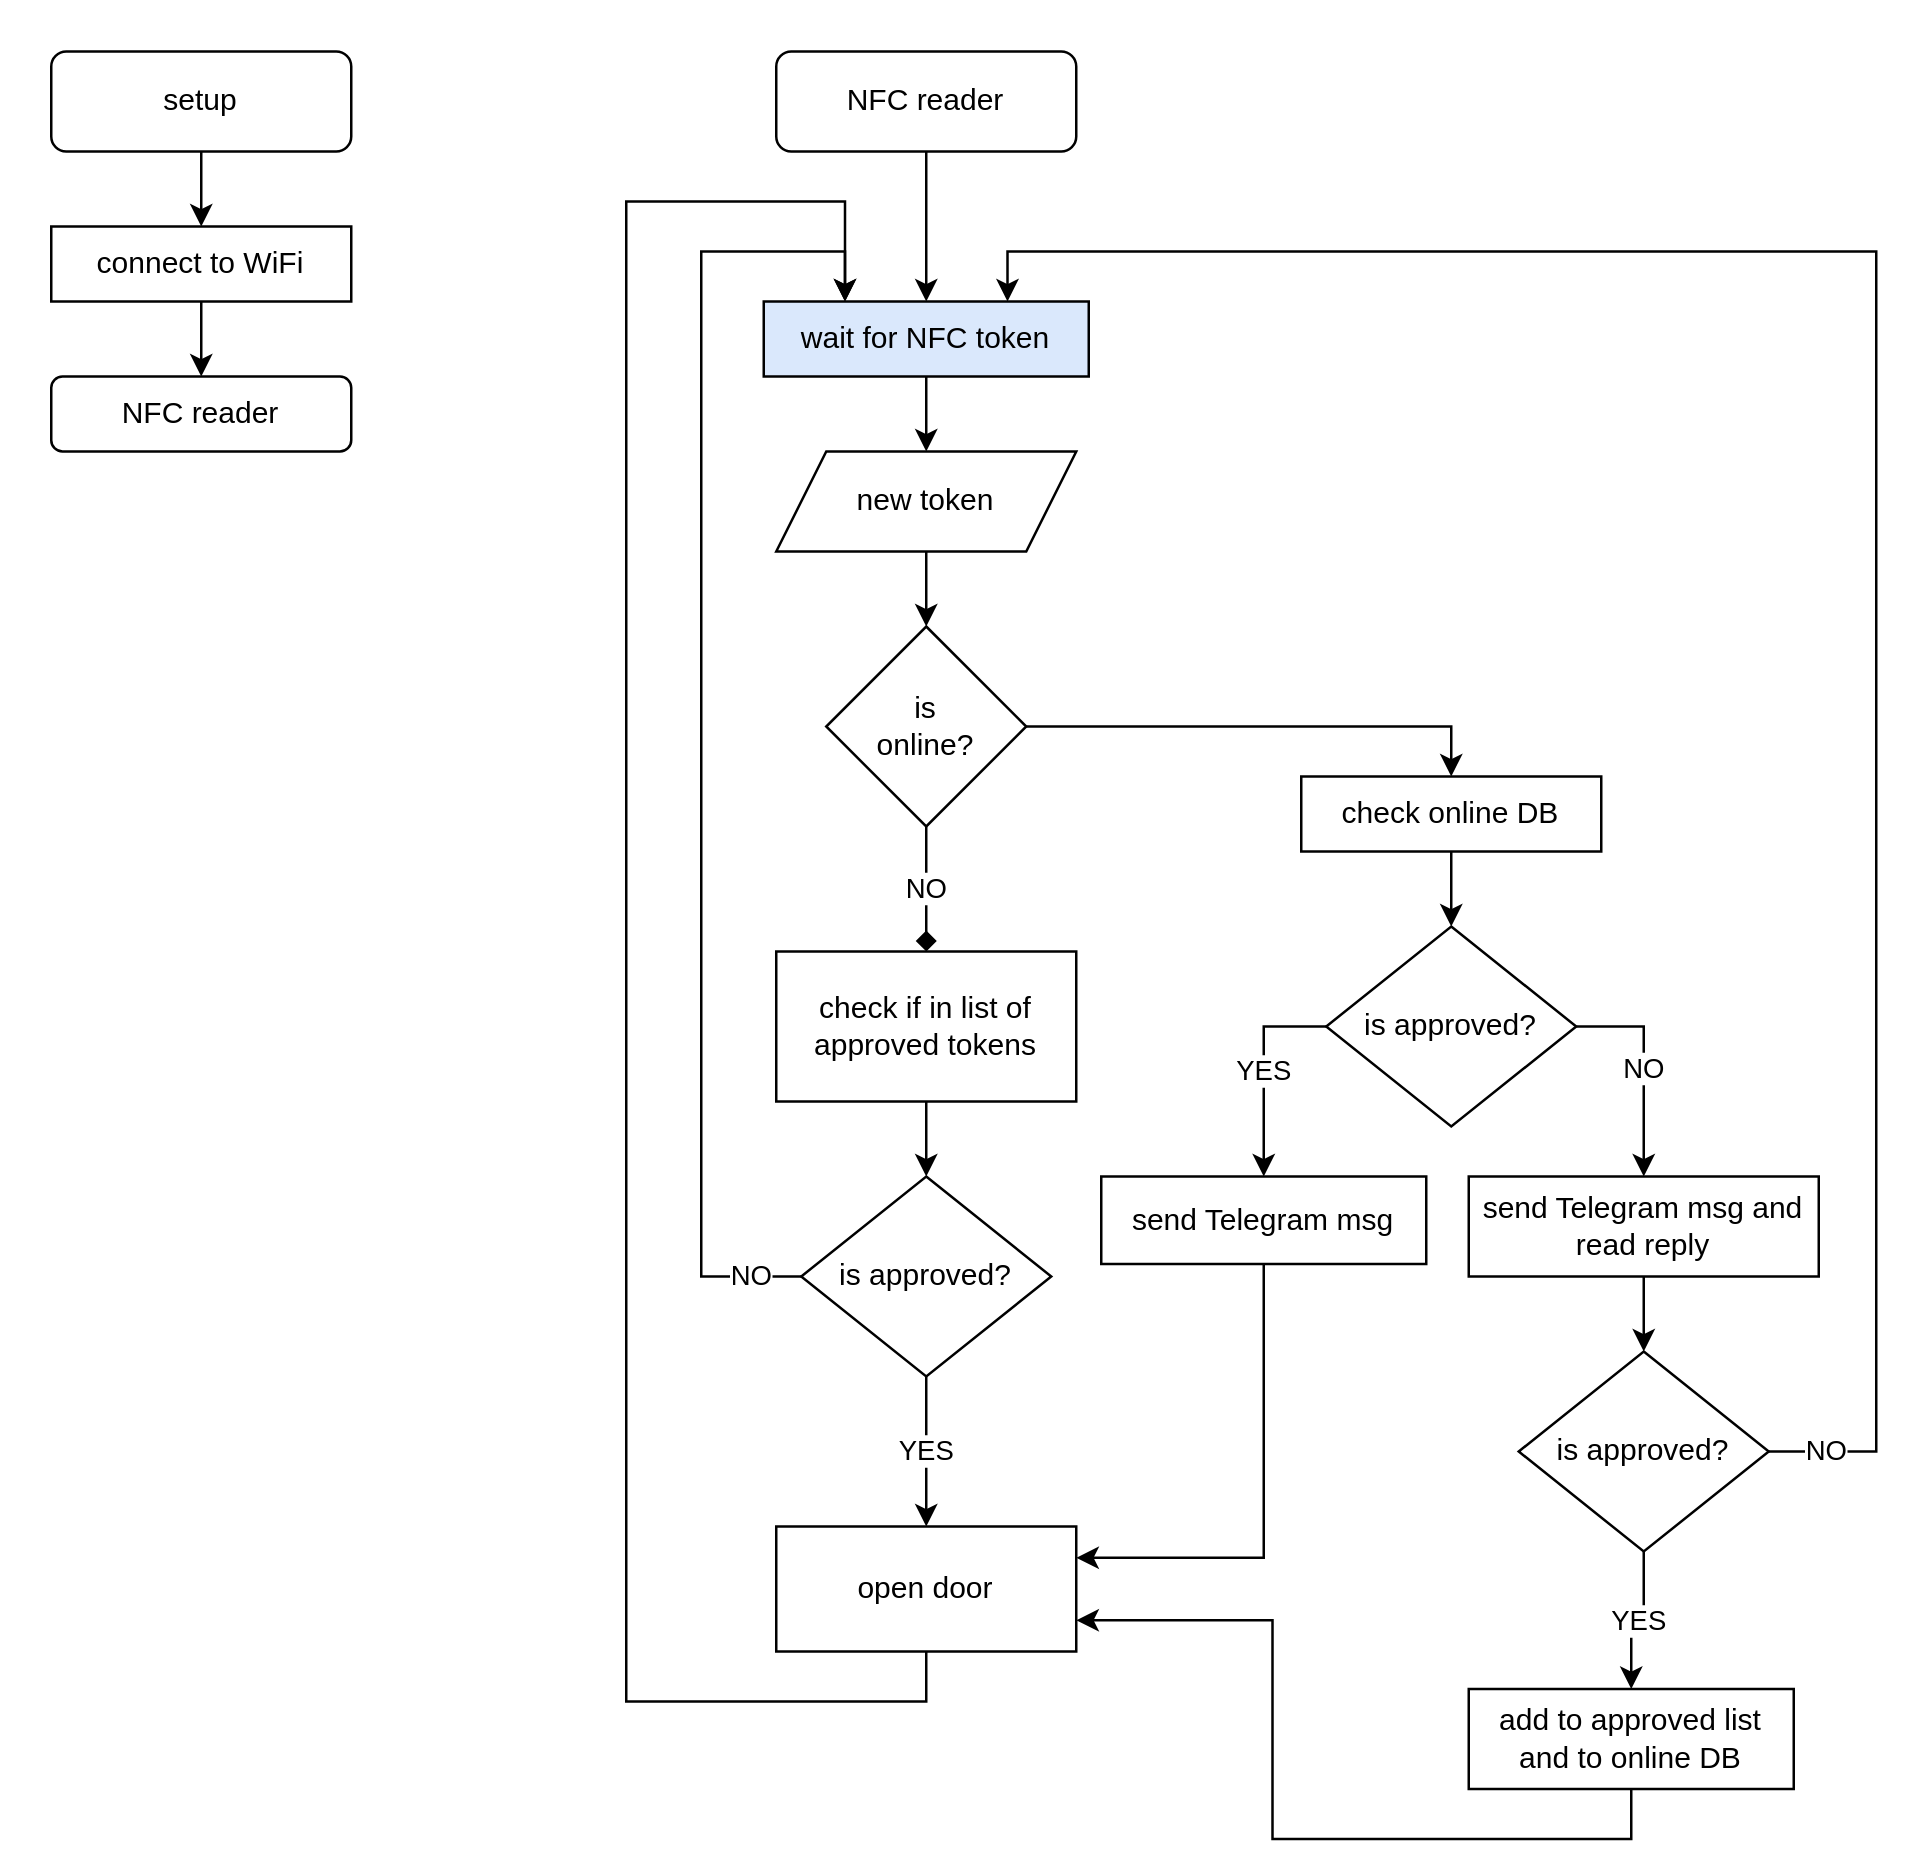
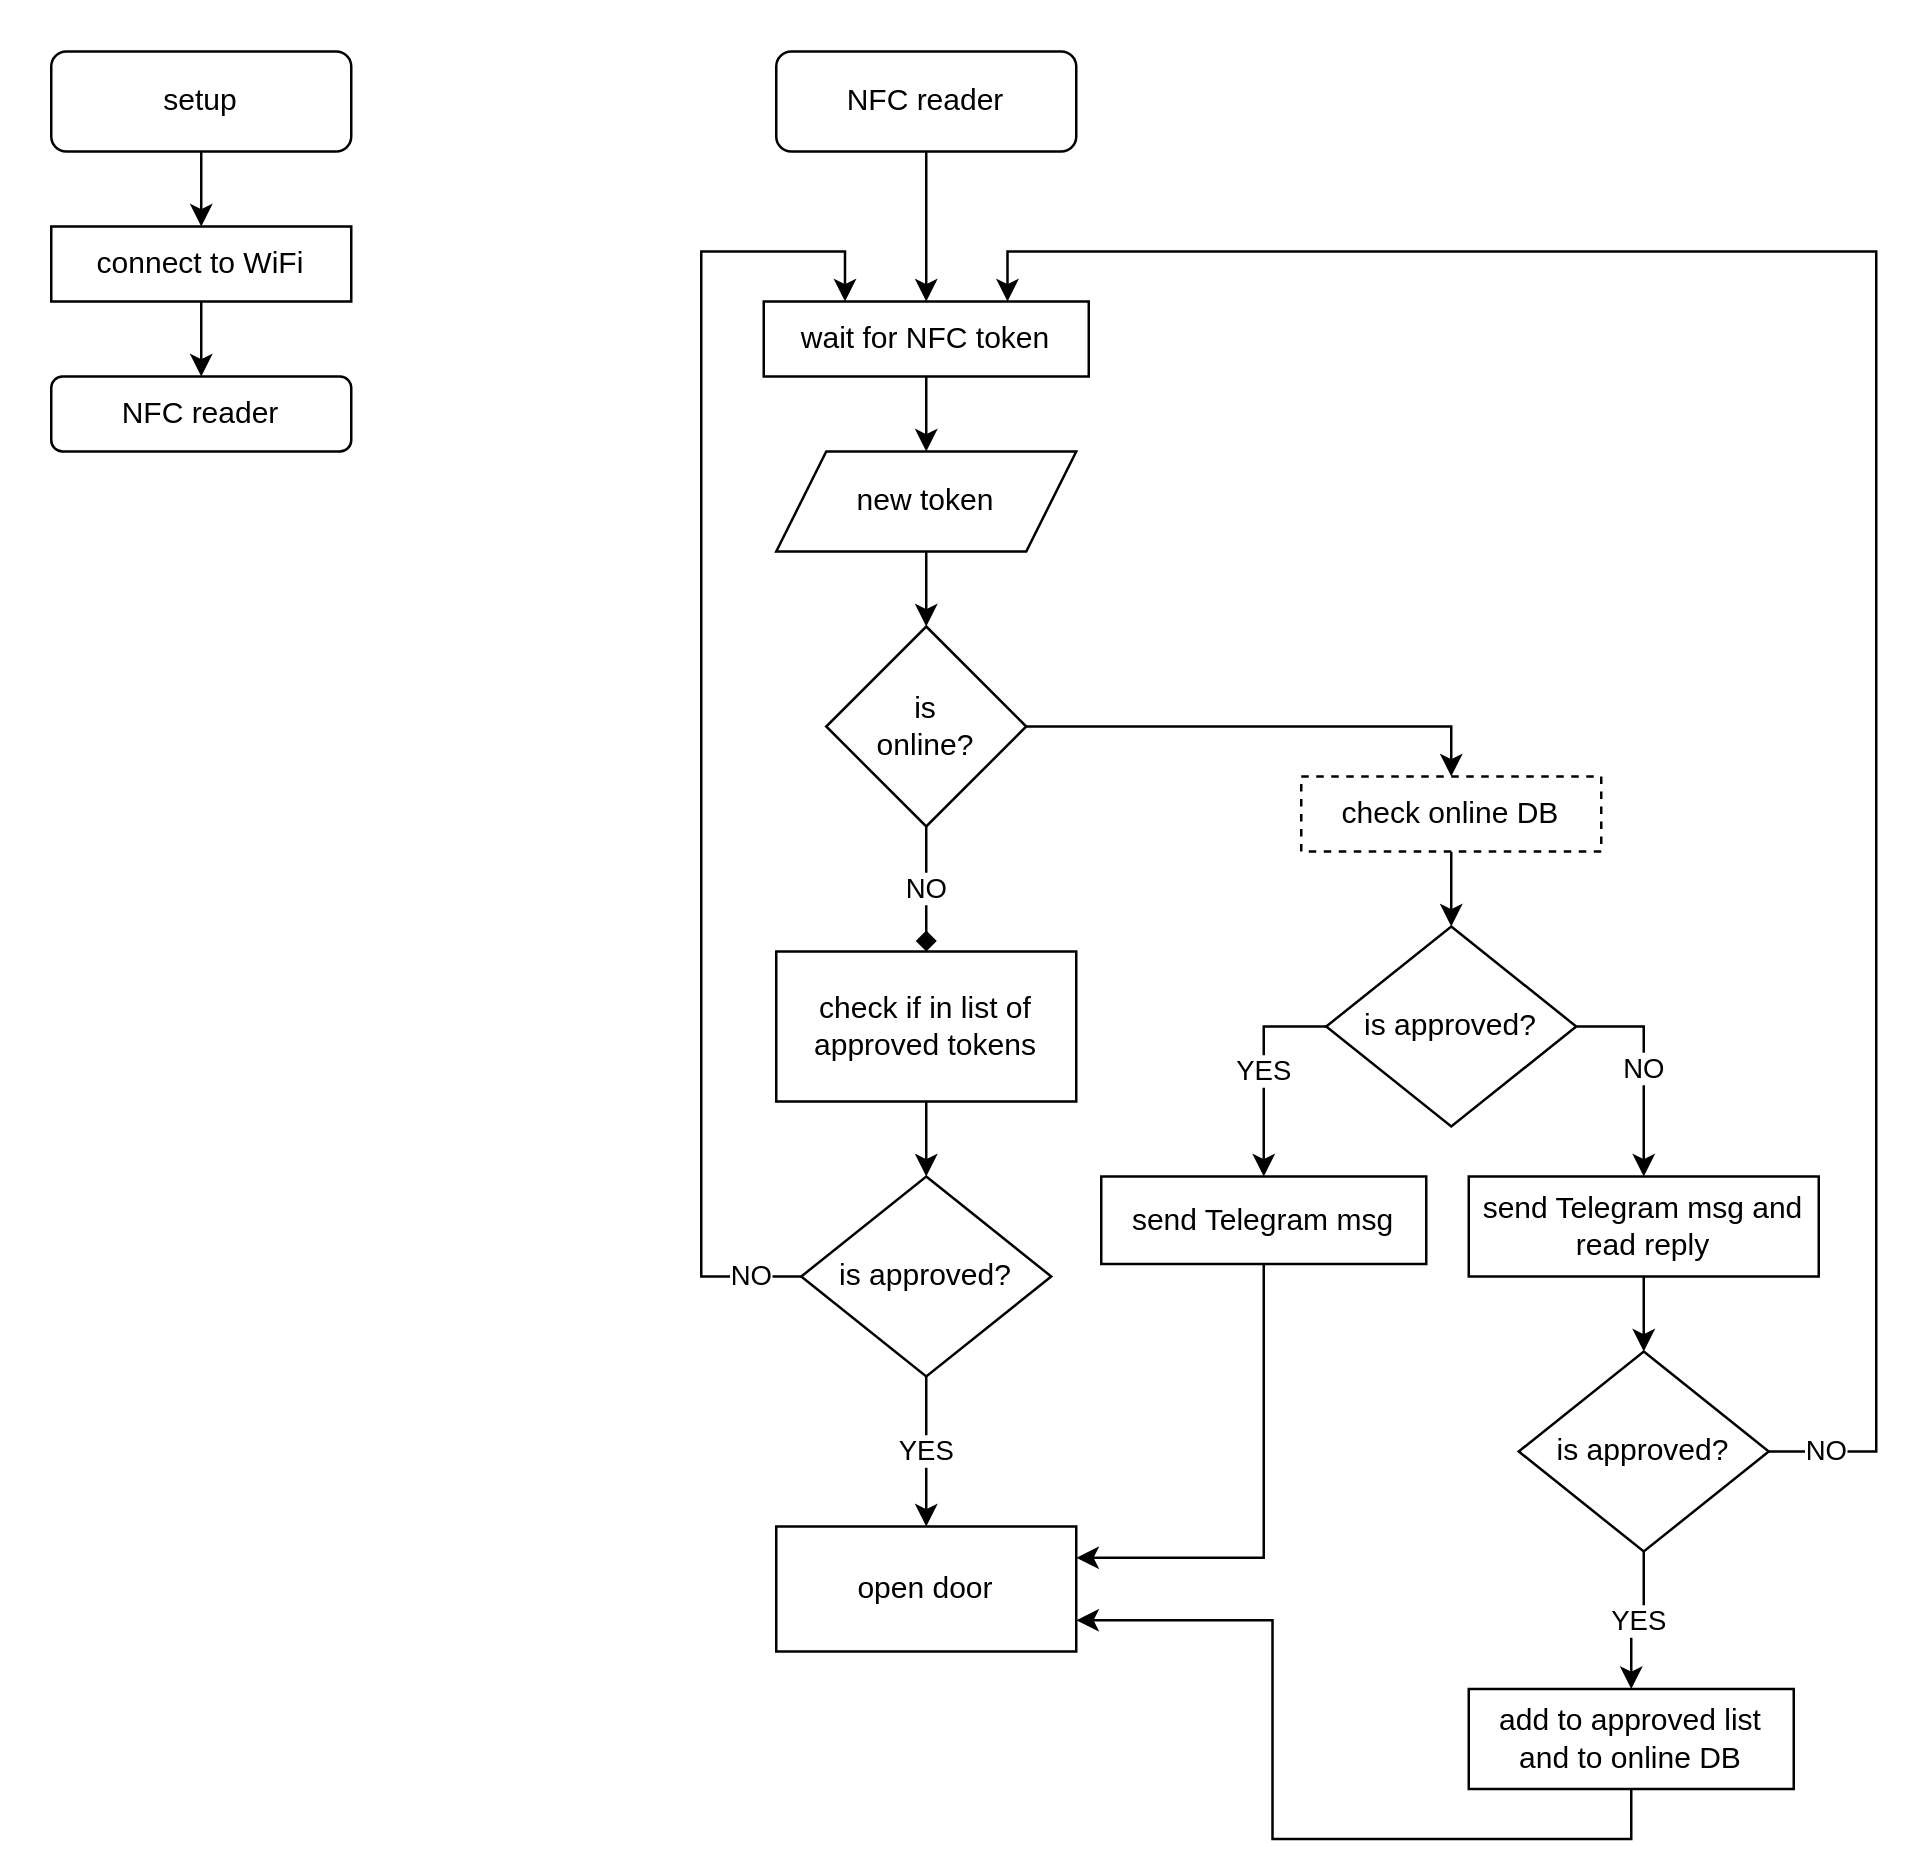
(926, 339) -> (926, 339)
(1451, 814) -> (1451, 814)
(626, 994) -> none
